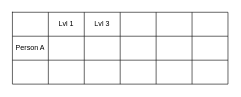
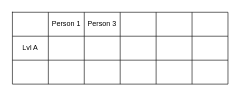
(66, 24) -> (66, 24)
(102, 24) -> (102, 24)
(30, 48) -> (30, 48)
